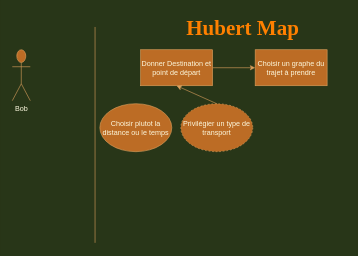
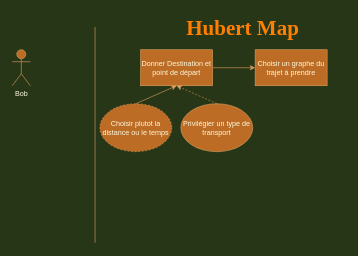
(21, 75) -> (21, 68)
none -> (155, 95)
(199, 95) -> (199, 95)
(136, 128) -> (136, 128)
(217, 128) -> (217, 128)
